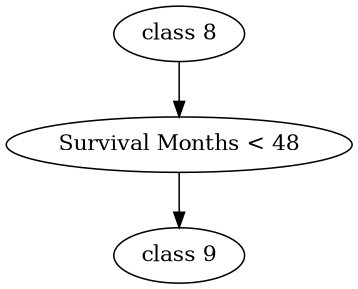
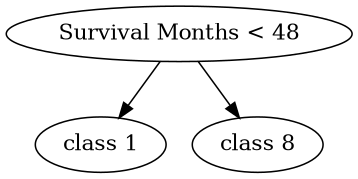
(179, 82) -> (214, 83)
(179, 255) -> (101, 145)
